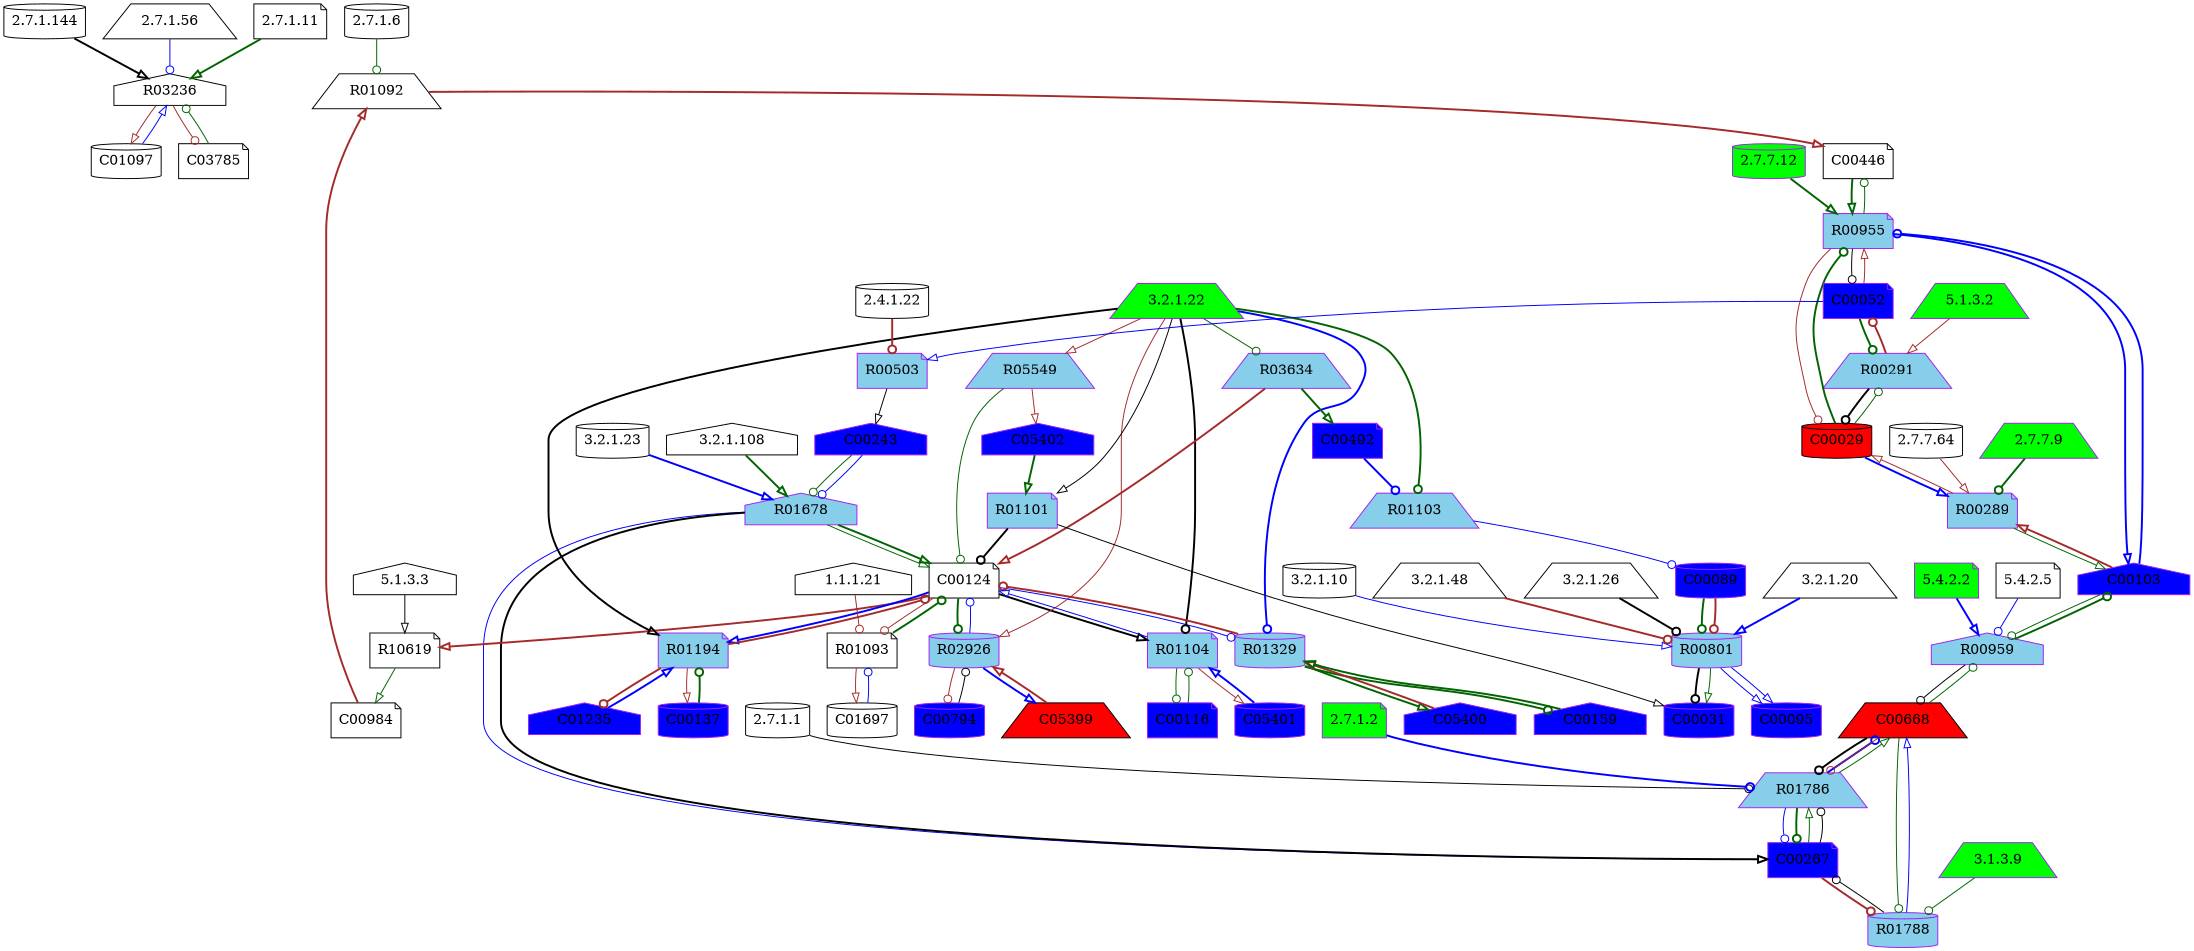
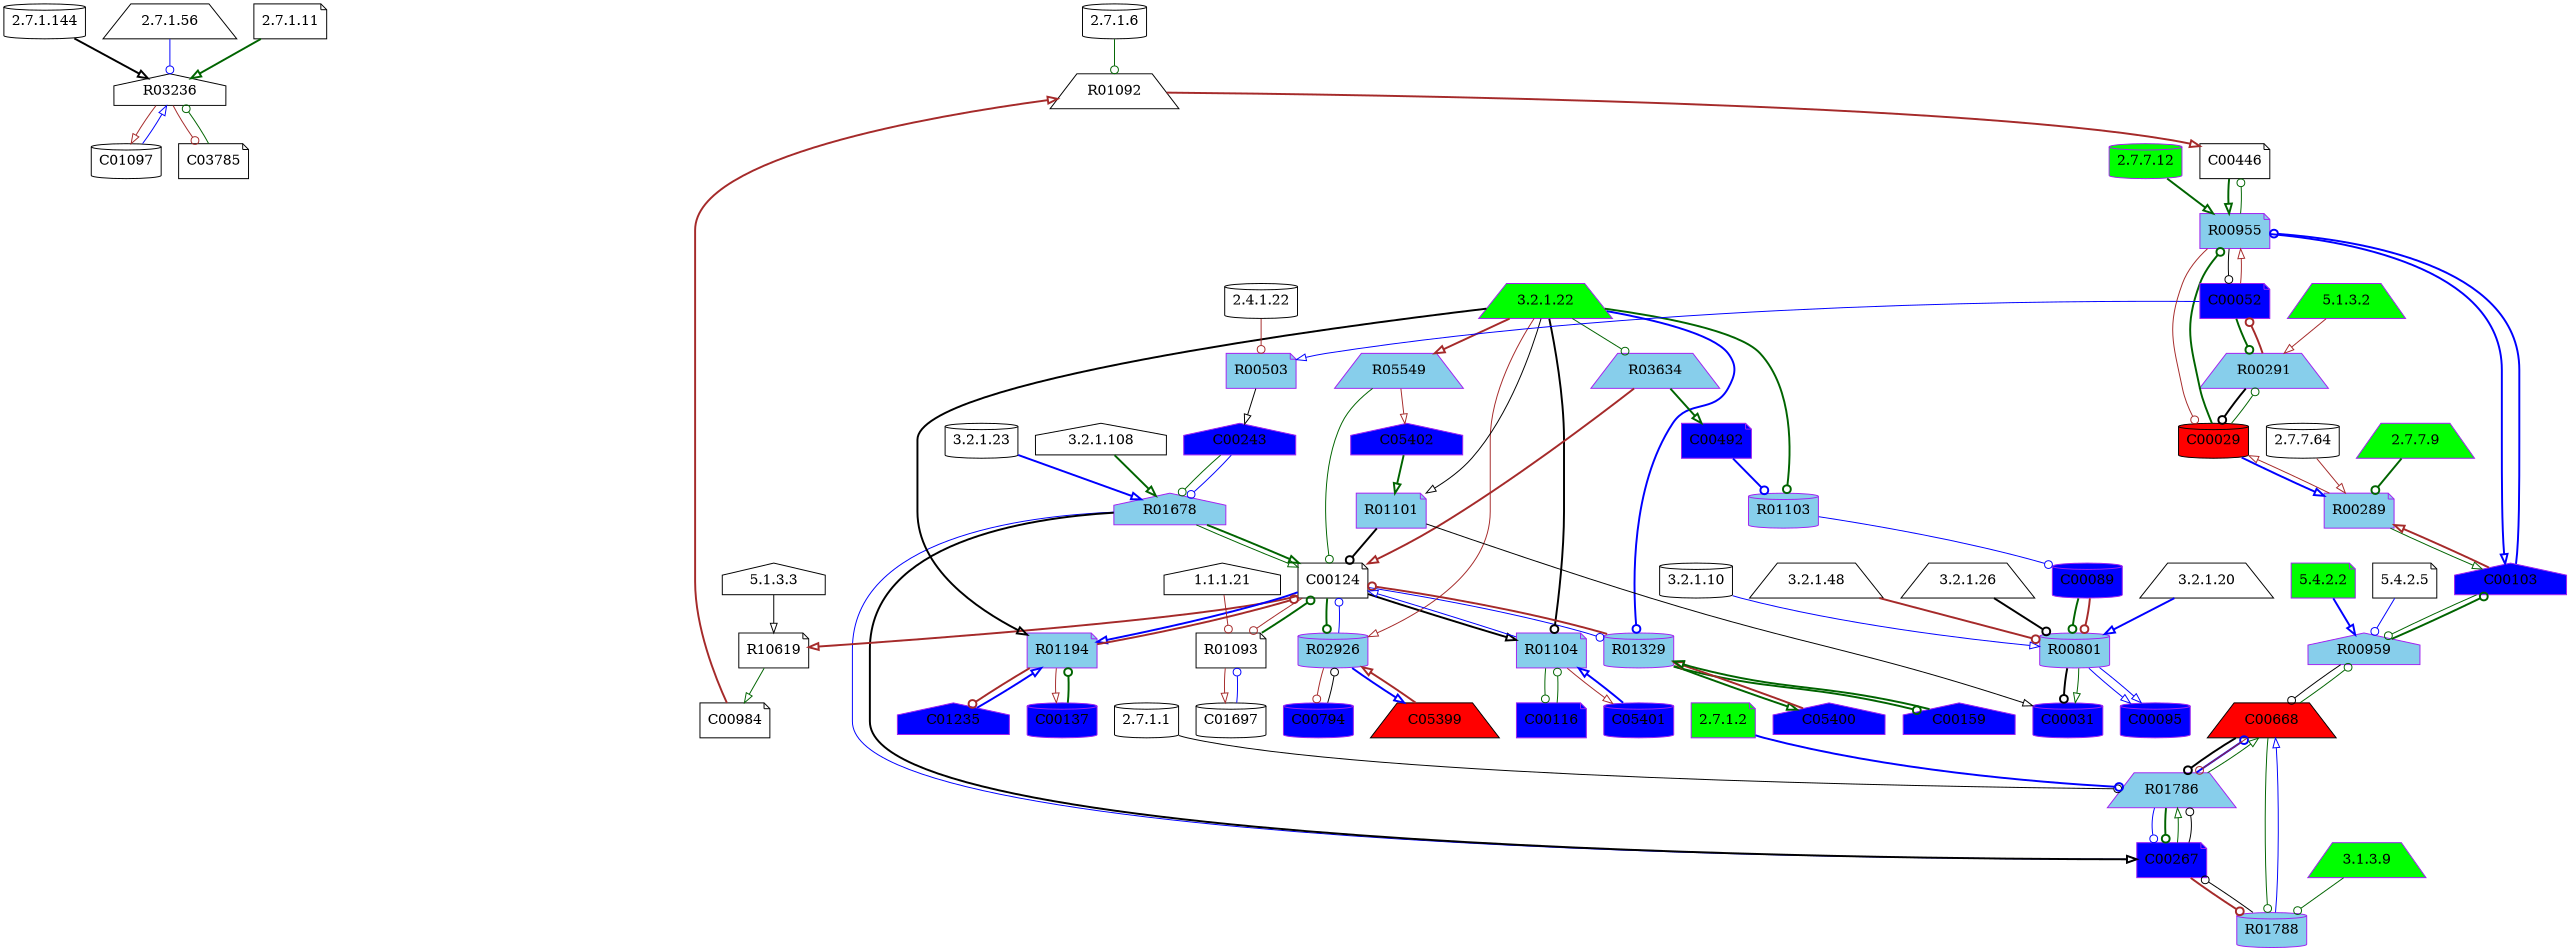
(1124, 326) -> (1493, 326)
(892, 332) -> (1261, 332)
(1415, 511) -> (1783, 511)
